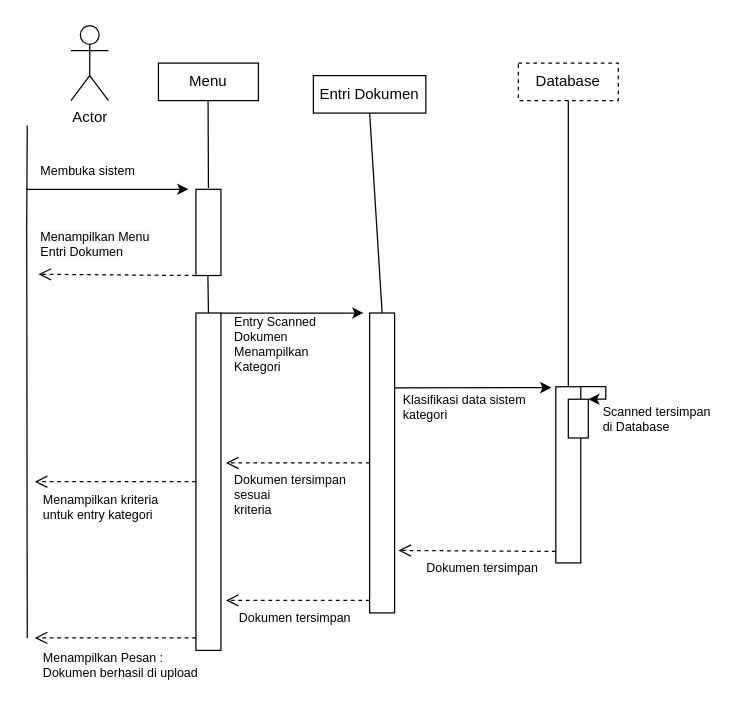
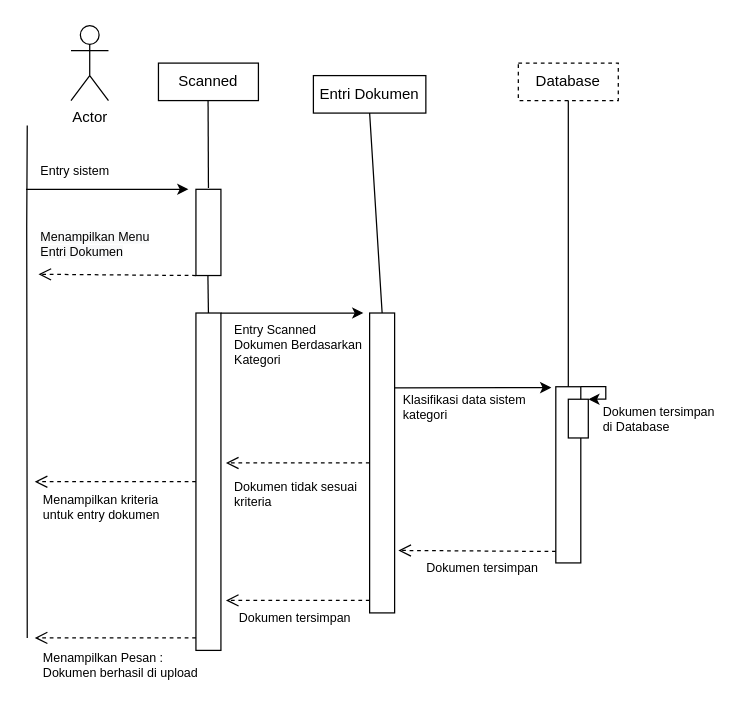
(208, 82) -> (208, 82)
(86, 171) -> (79, 171)
(296, 344) -> (299, 344)
(659, 419) -> (659, 419)
(299, 494) -> (298, 494)
(108, 507) -> (106, 507)
